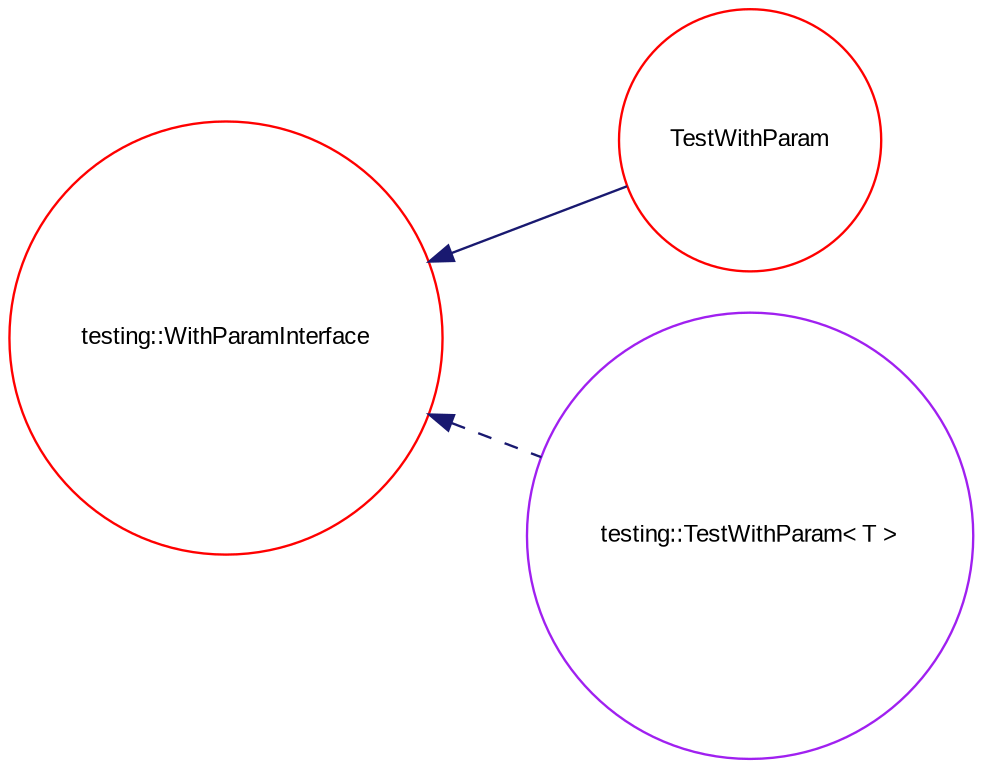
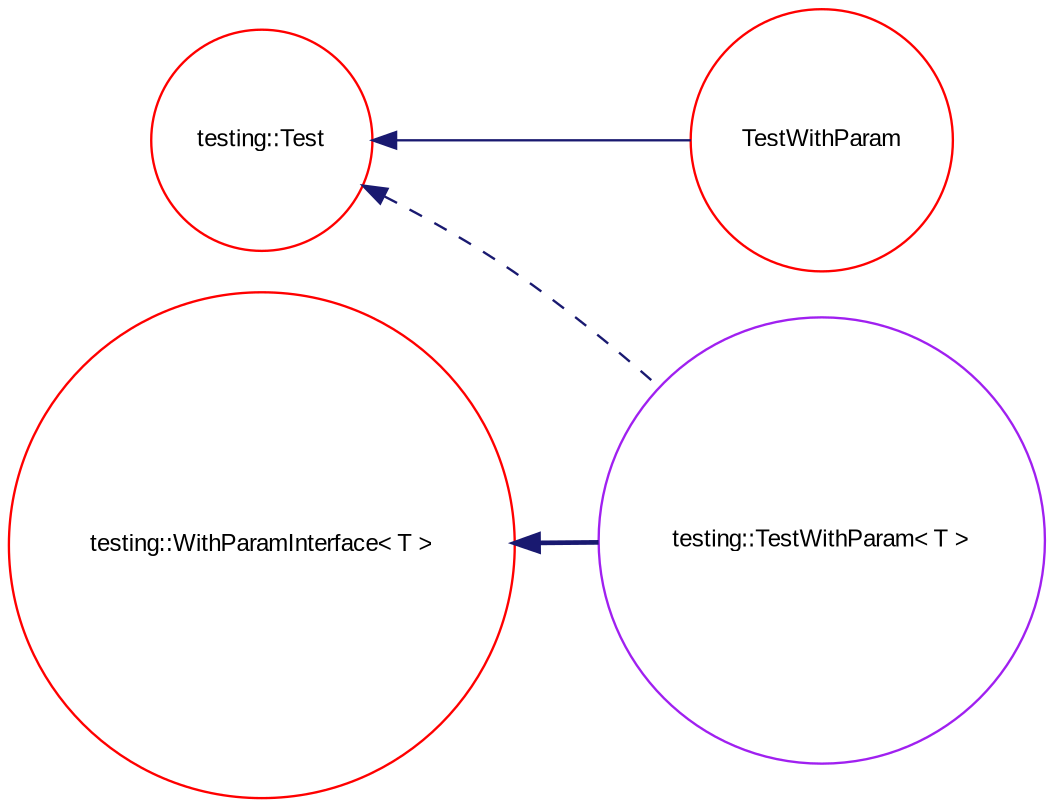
(226, 338) -> (262, 140)
none -> (262, 545)
